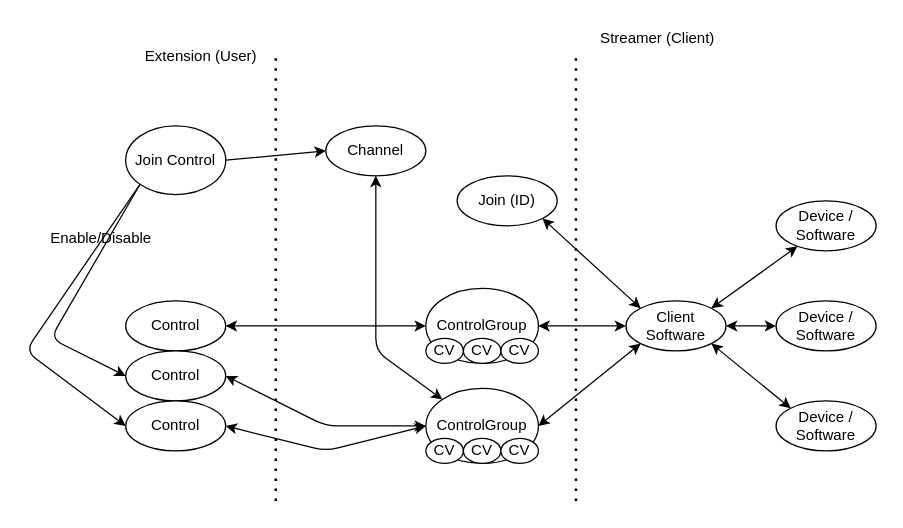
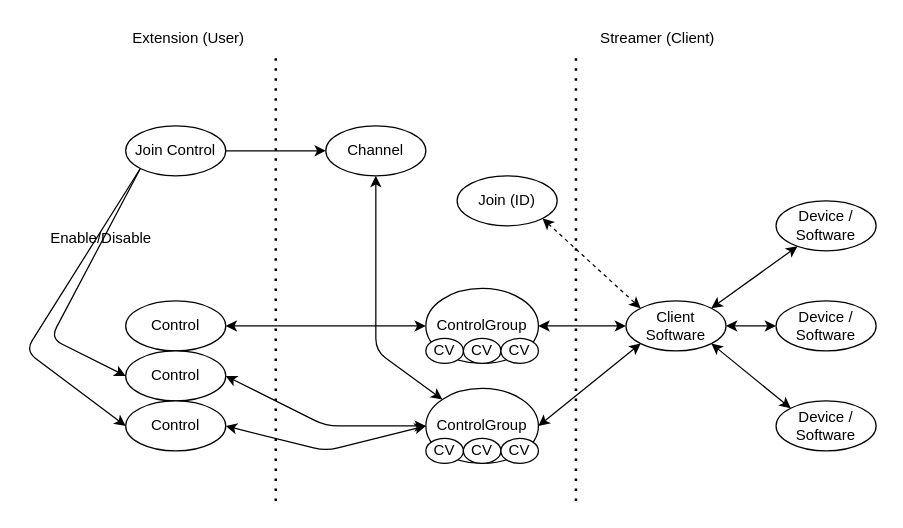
(201, 57) -> (188, 38)
(176, 160) -> (176, 151)
(591, 262) -> (591, 262)
